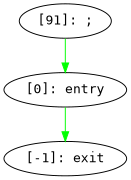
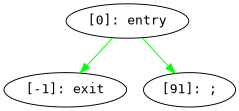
(65, 51) -> (155, 52)
